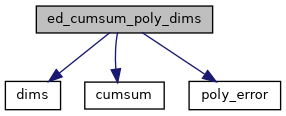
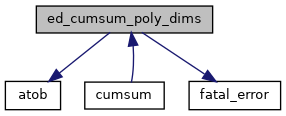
(116, 51) -> (133, 64)
(33, 96) -> (33, 96)
(235, 96) -> (235, 96)
